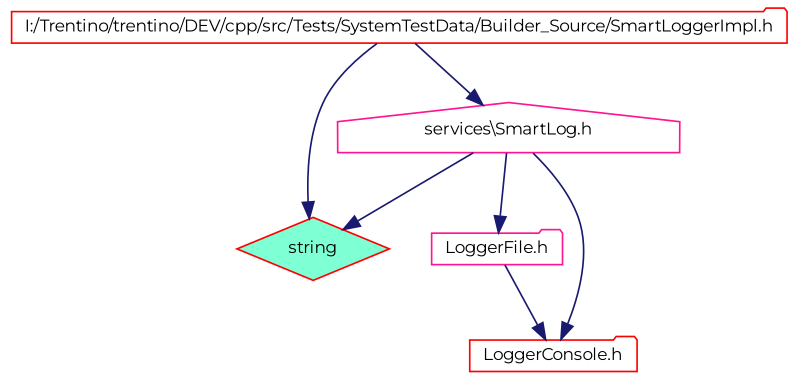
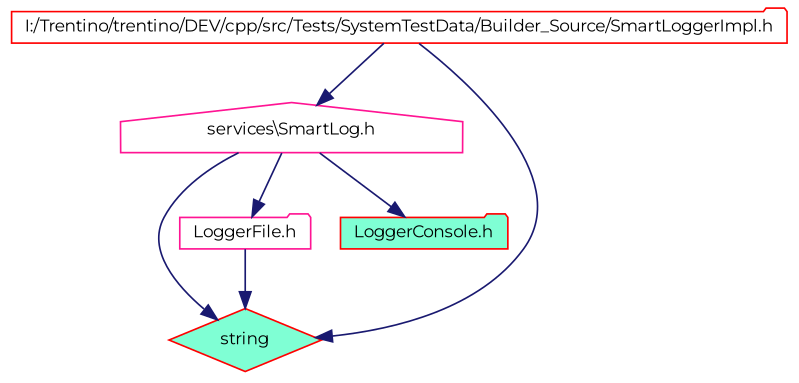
(521, 295) -> (245, 270)
(553, 356) -> (424, 233)
